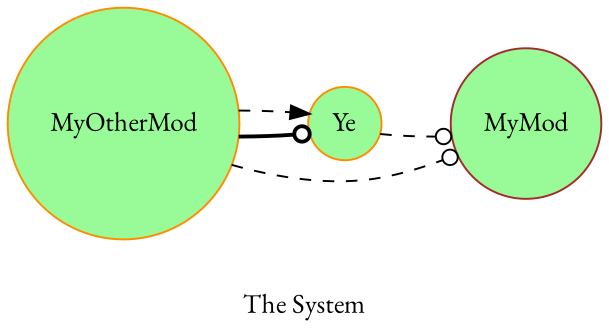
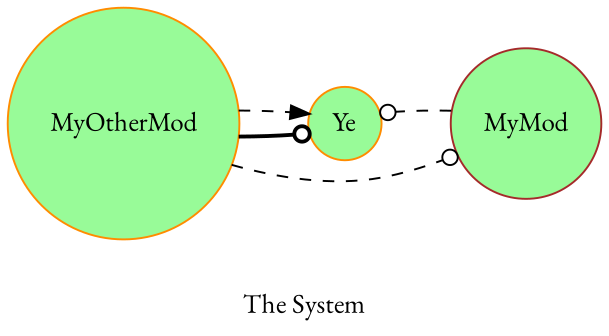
(408, 136) -> (423, 111)
